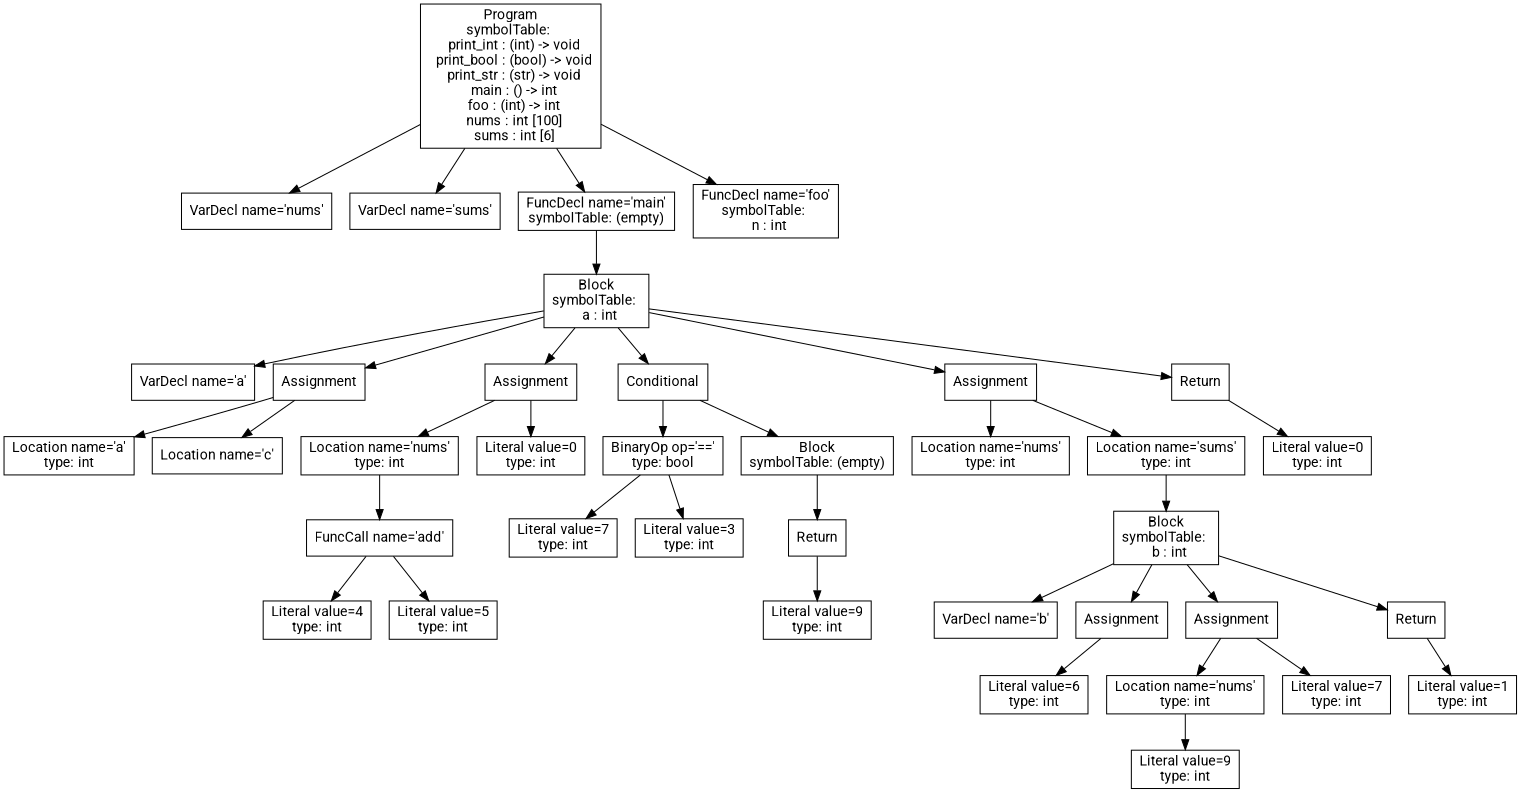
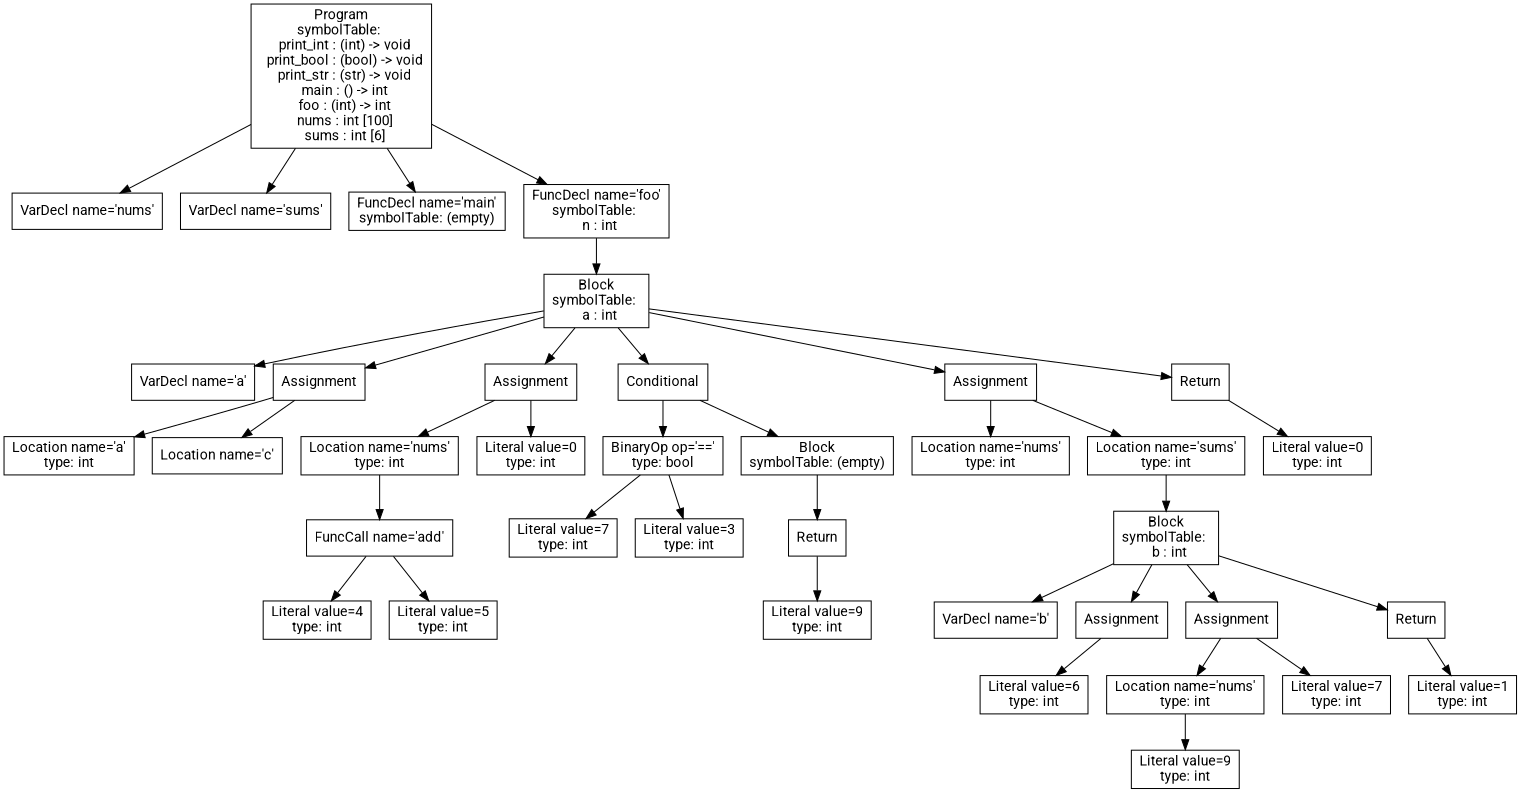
(596, 247) -> (596, 251)
